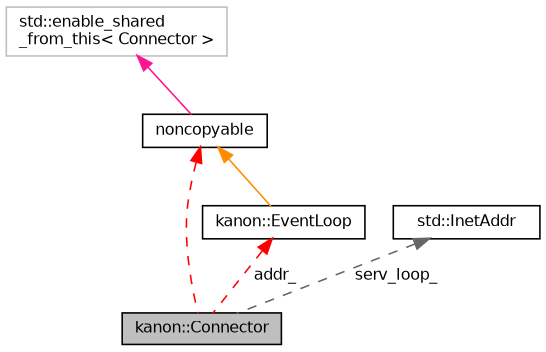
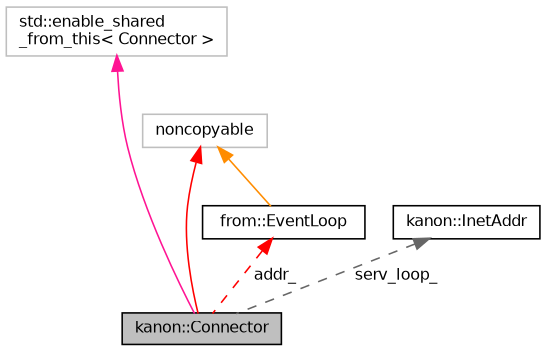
(170, 91) -> (143, 196)
(205, 131) -> (205, 131)
(284, 222) -> (284, 222)
(467, 222) -> (467, 222)
(187, 238) -> (187, 238)
